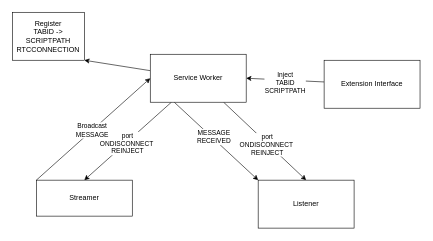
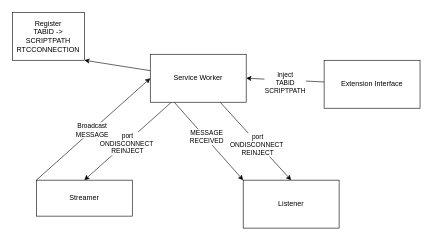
(306, 204) -> (291, 204)
